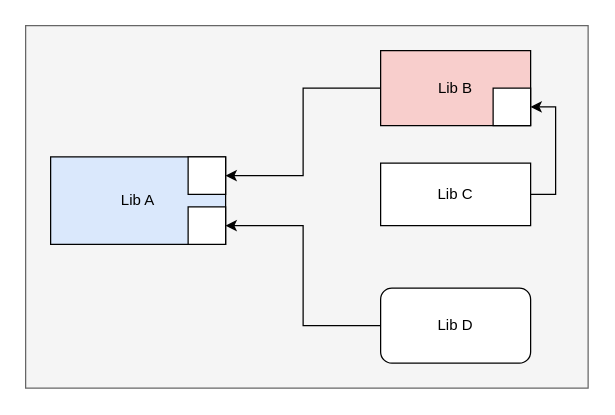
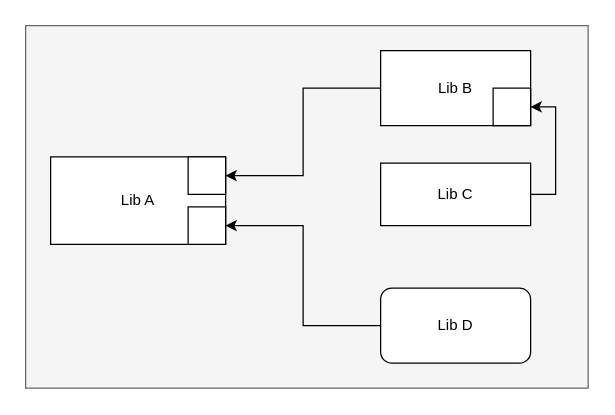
(456, 88) -> (456, 88)
(138, 201) -> (138, 201)
